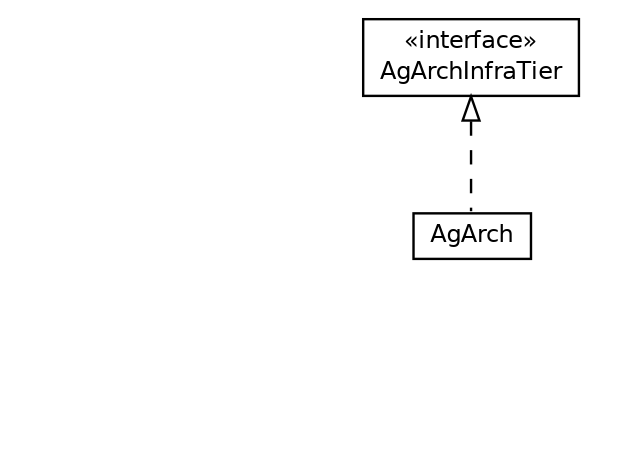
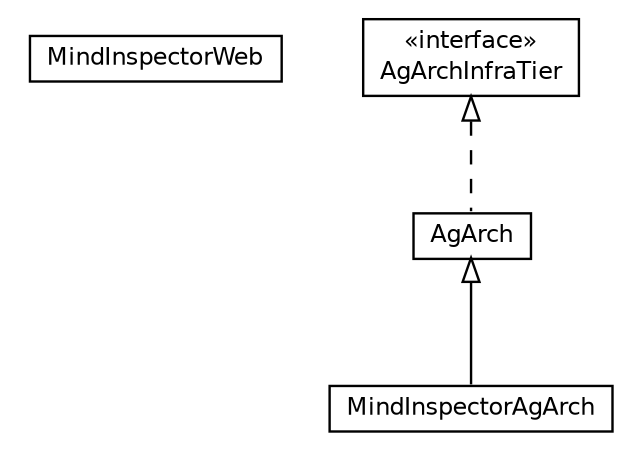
none -> (155, 58)
none -> (471, 408)
